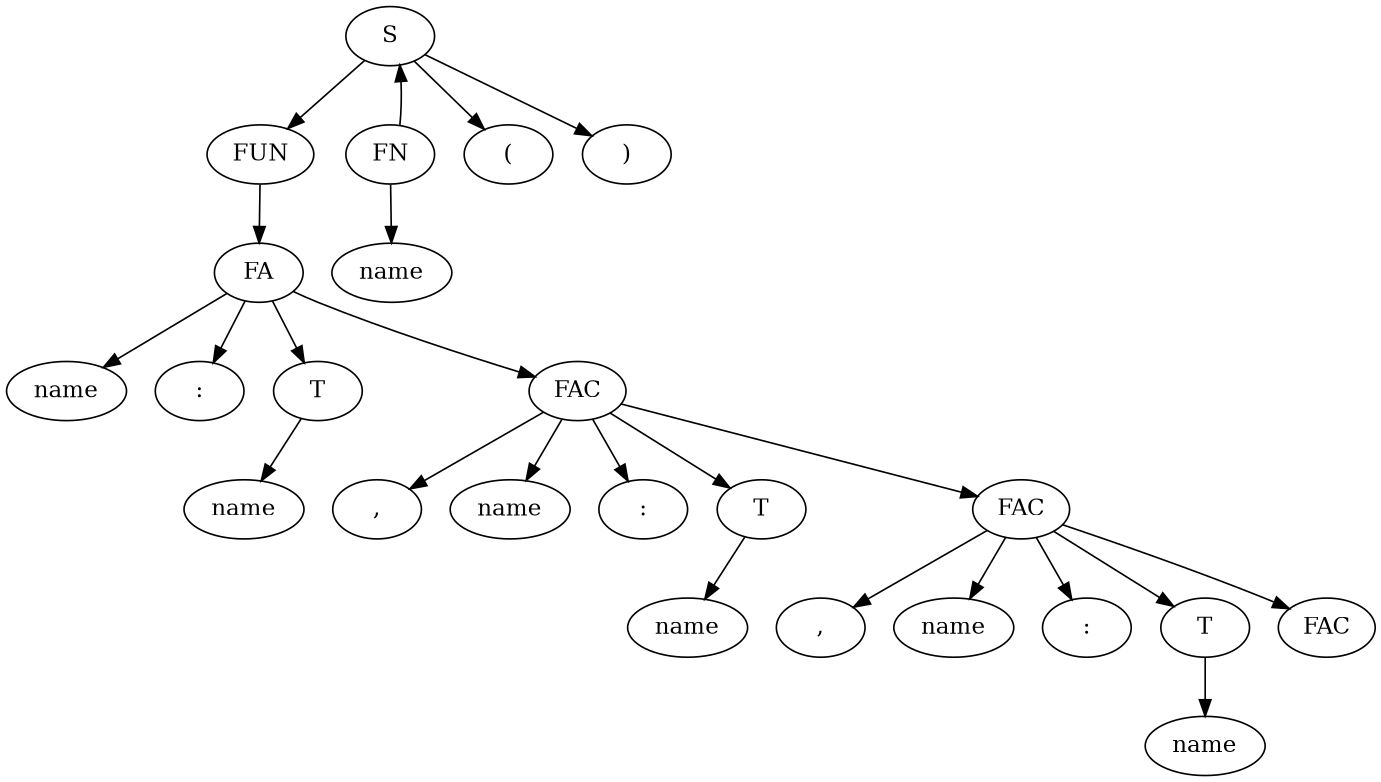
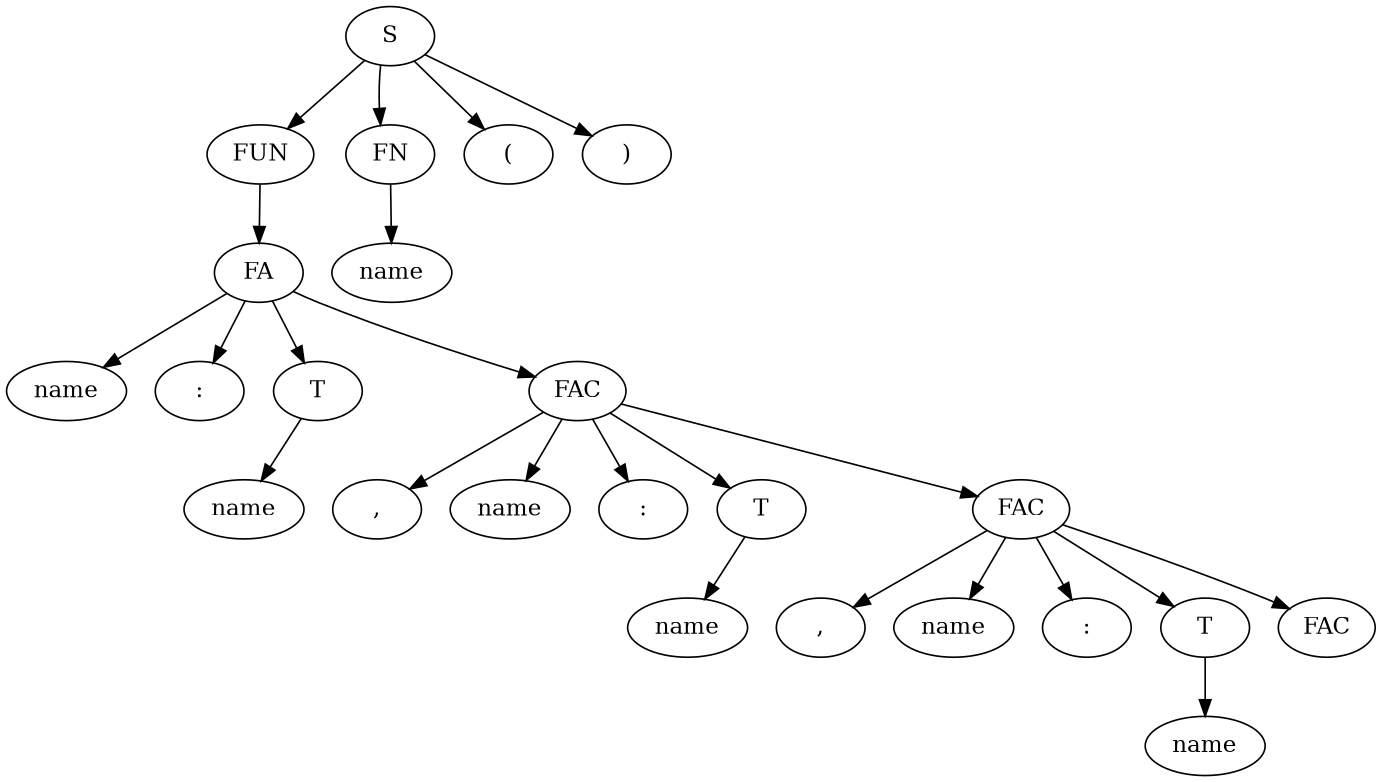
(401, 103) -> (379, 87)
